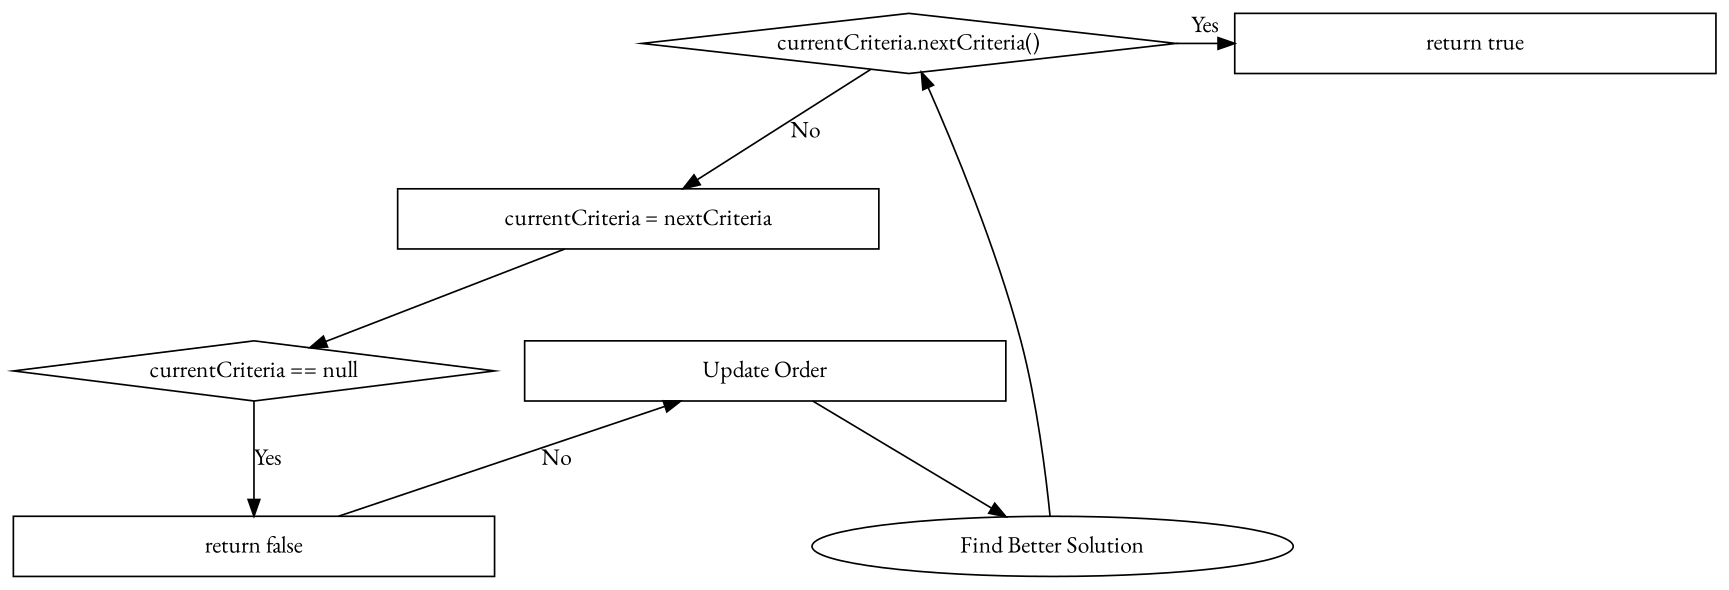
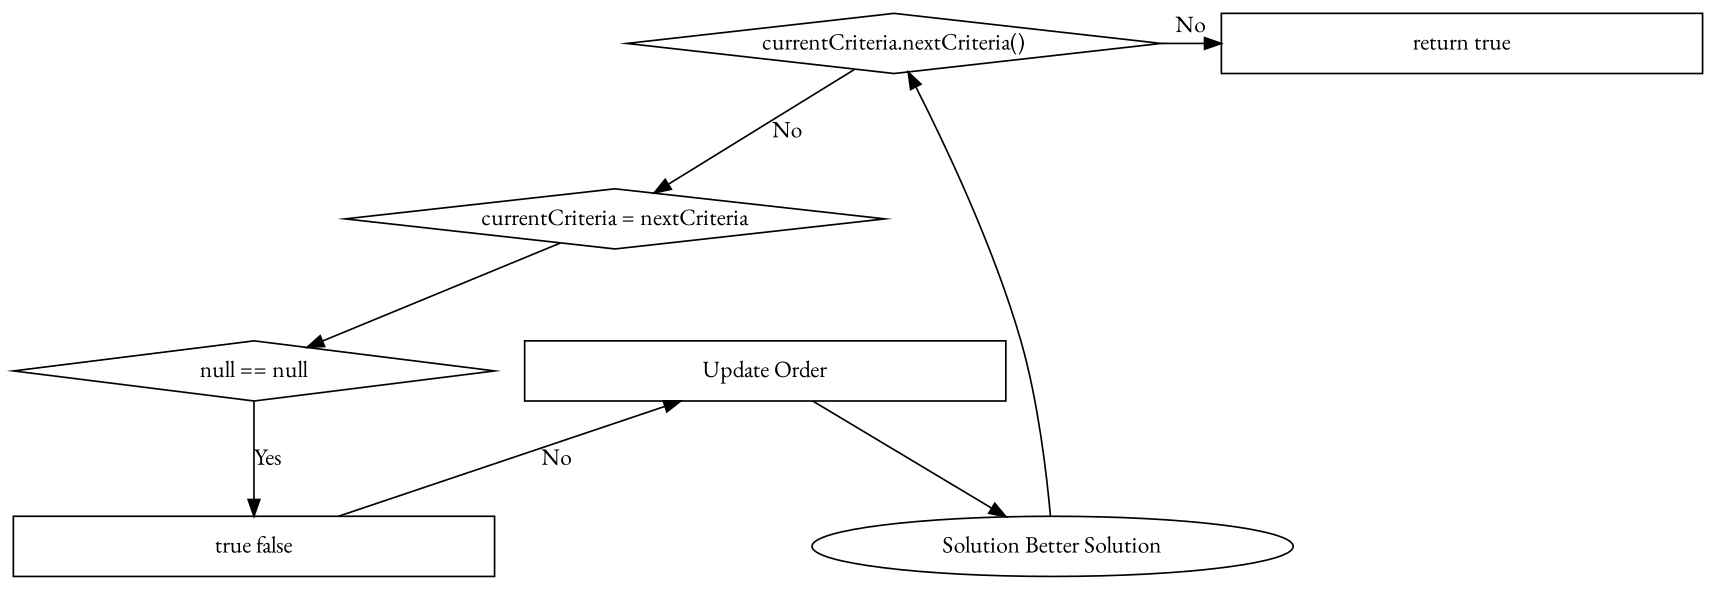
(1205, 26) -> (1191, 26)
(638, 219) -> (615, 219)
(254, 371) -> (254, 371)
(254, 546) -> (254, 546)
(1053, 546) -> (1053, 546)
